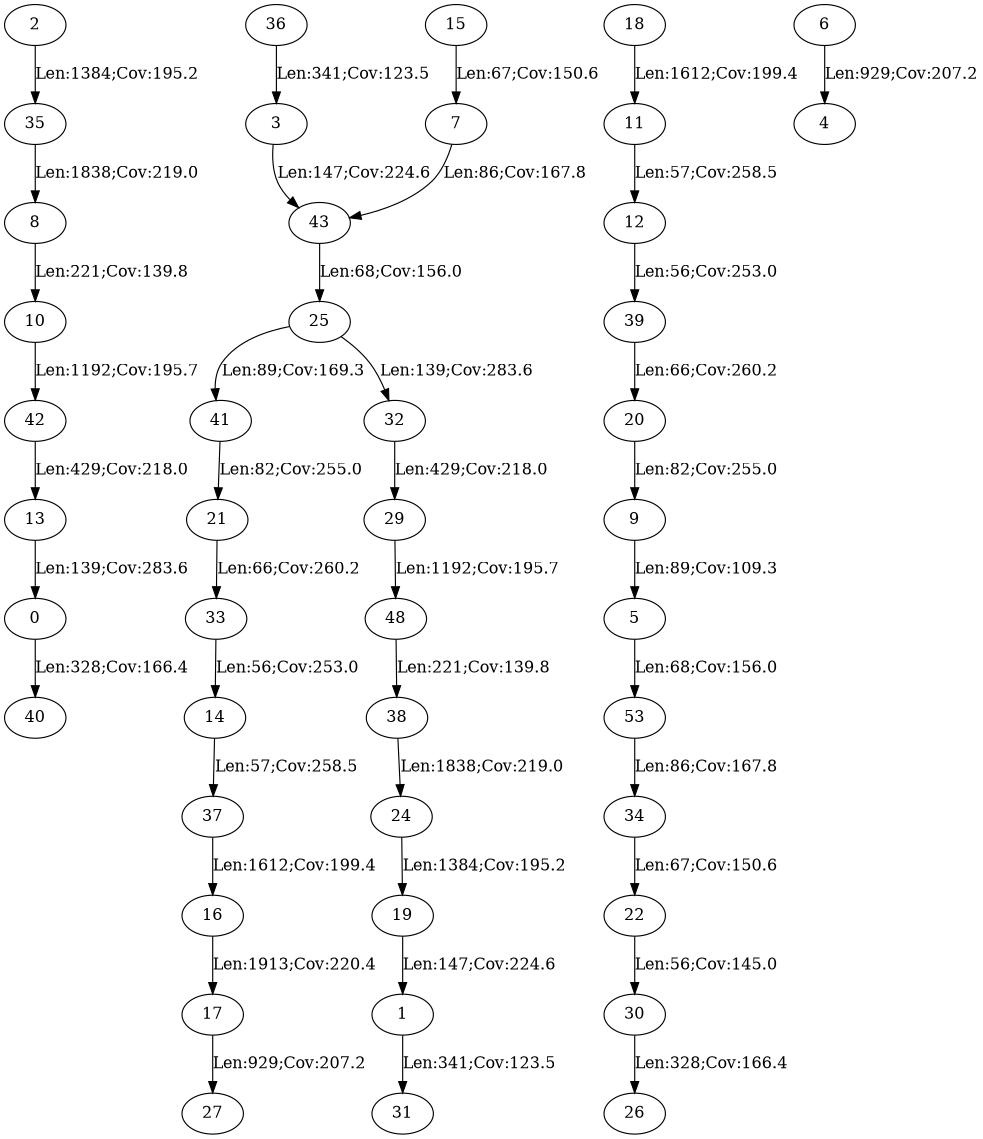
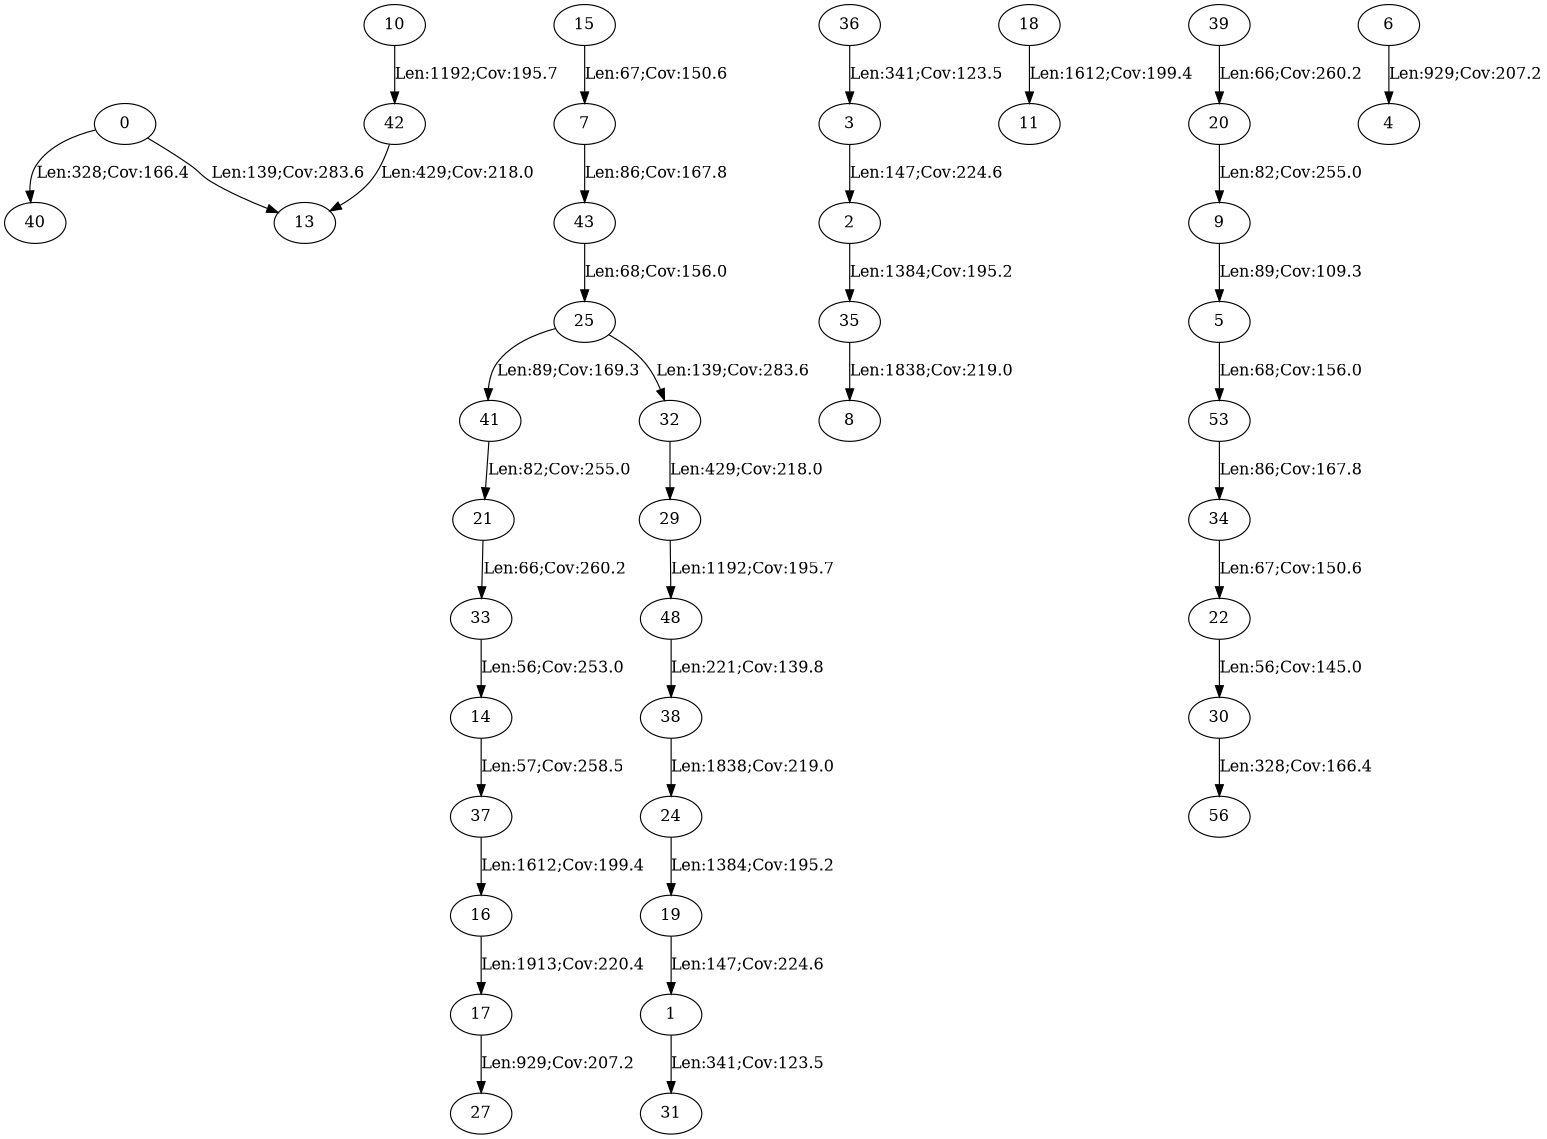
(275, 174) -> (850, 168)
(635, 223) -> none
(35, 267) -> none
(35, 564) -> (205, 178)
(635, 1114) -> (1219, 817)
